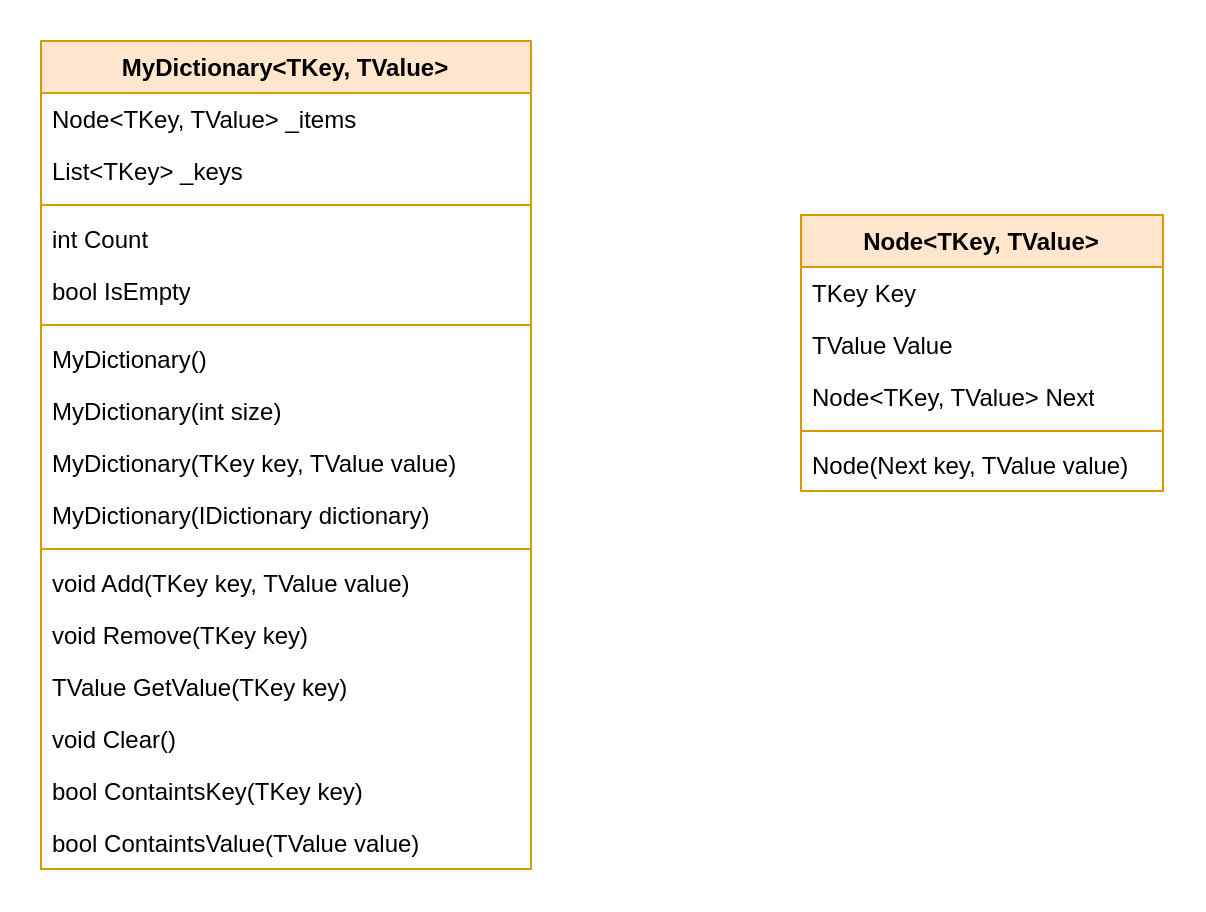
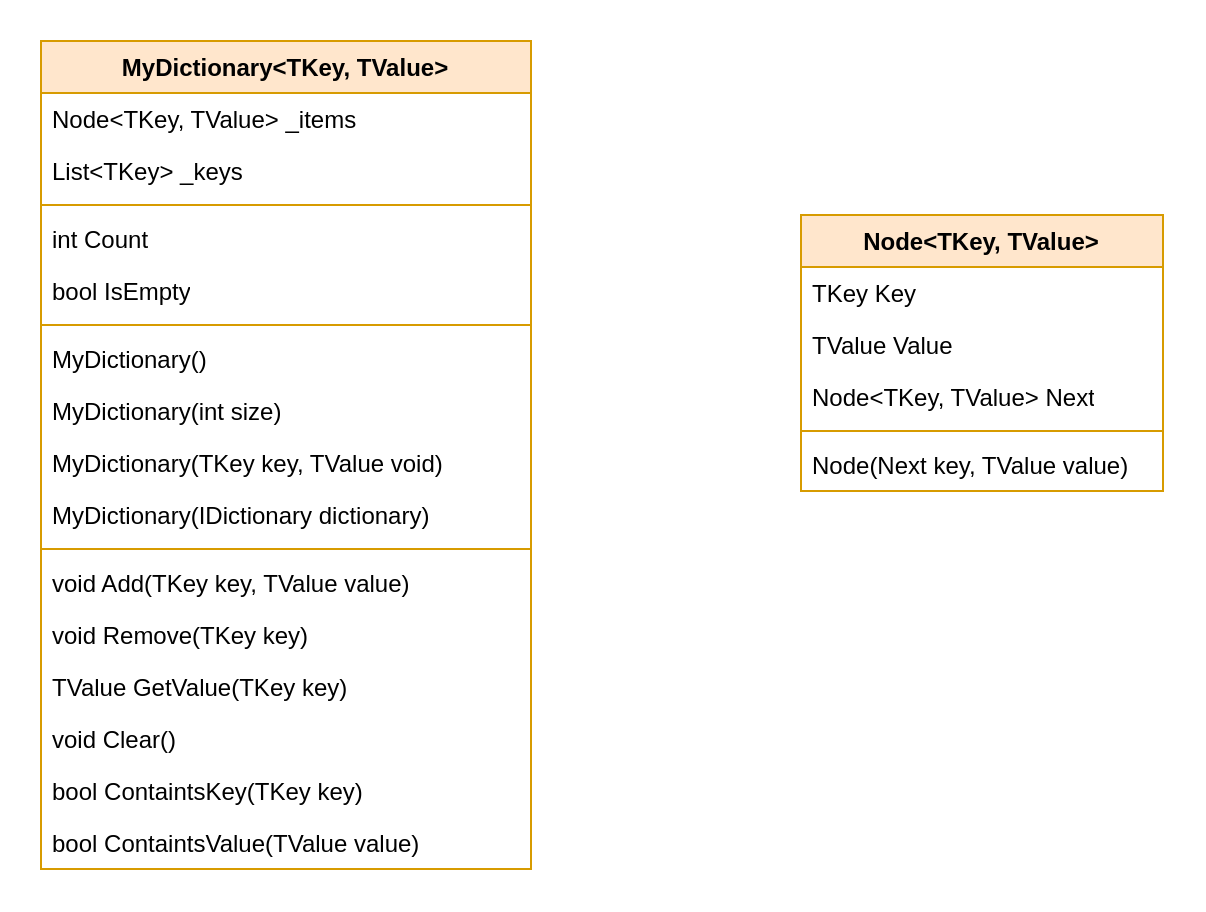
(270, 465) -> (263, 465)
